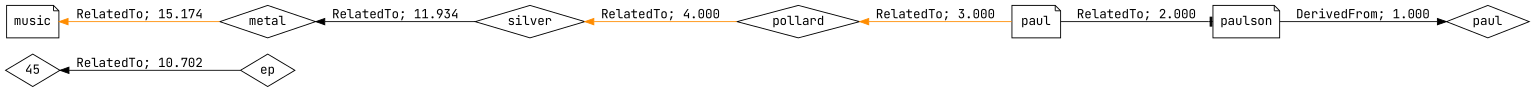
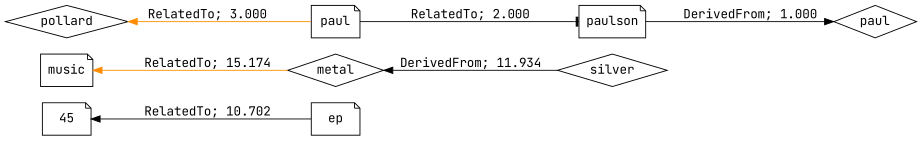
(396, 15) -> (471, 64)
(665, 22) -> none
(33, 70) -> (67, 119)
(268, 70) -> (336, 119)
